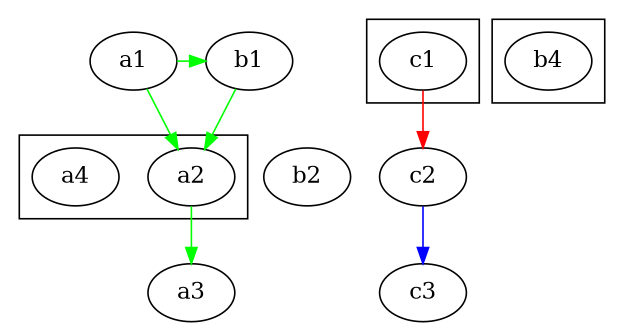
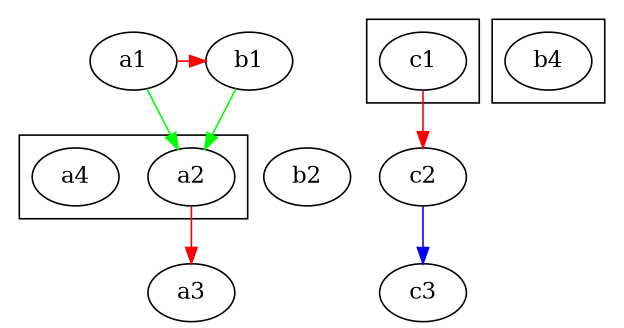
(183, 61) -> (183, 61)
(191, 229) -> (191, 229)
